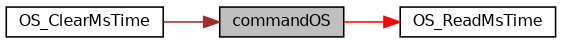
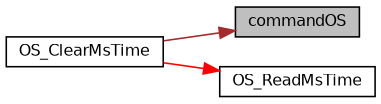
(364, 22) -> (184, 66)
